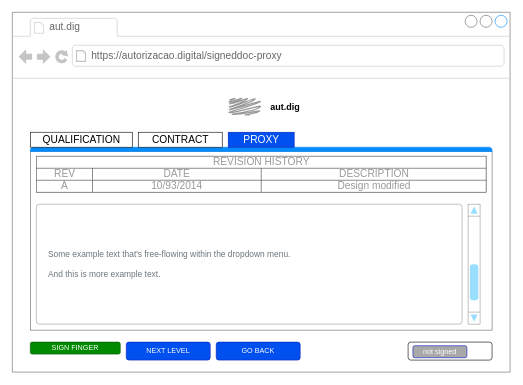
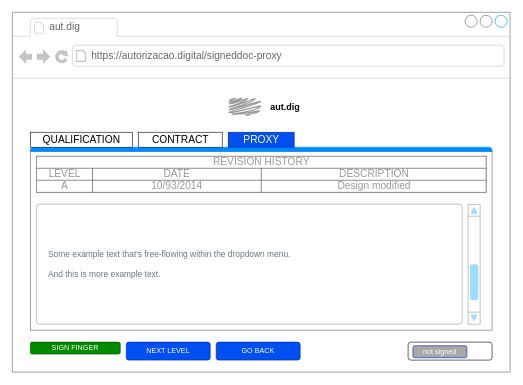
(65, 174) -> (65, 174)
